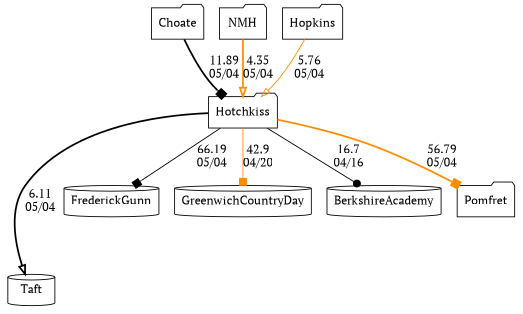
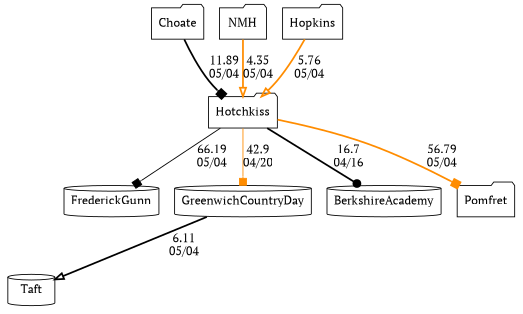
(288, 66) -> (288, 66)
(71, 147) -> (135, 246)
(311, 155) -> (311, 155)
